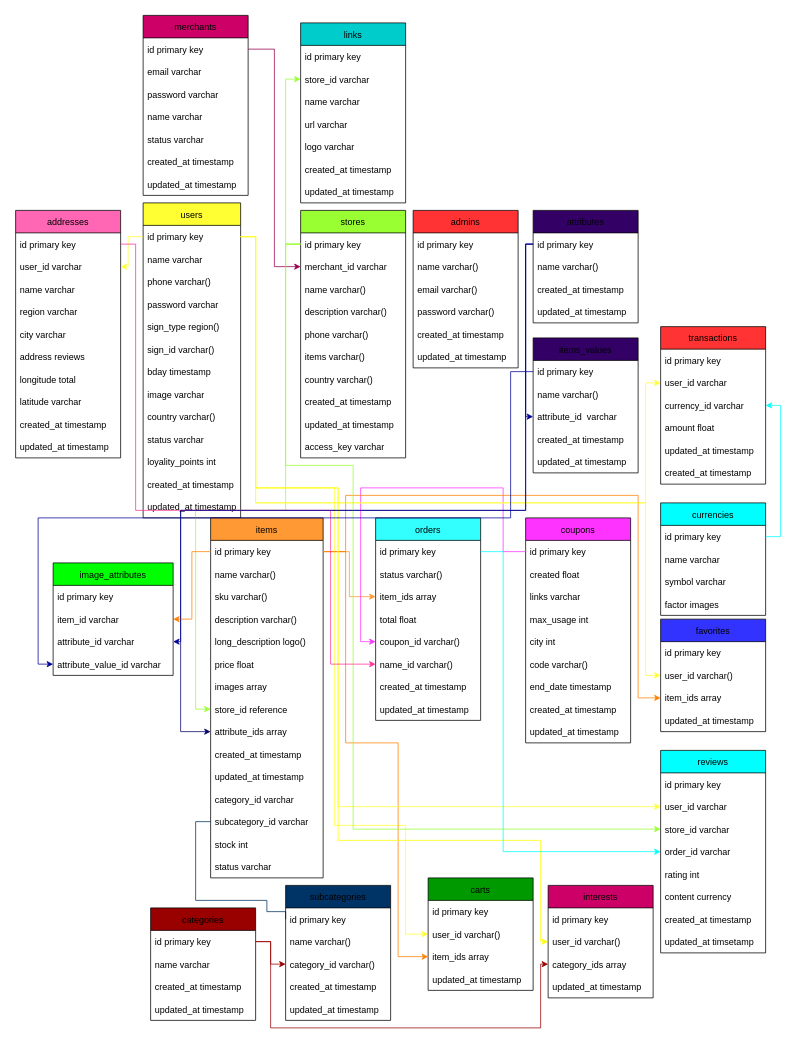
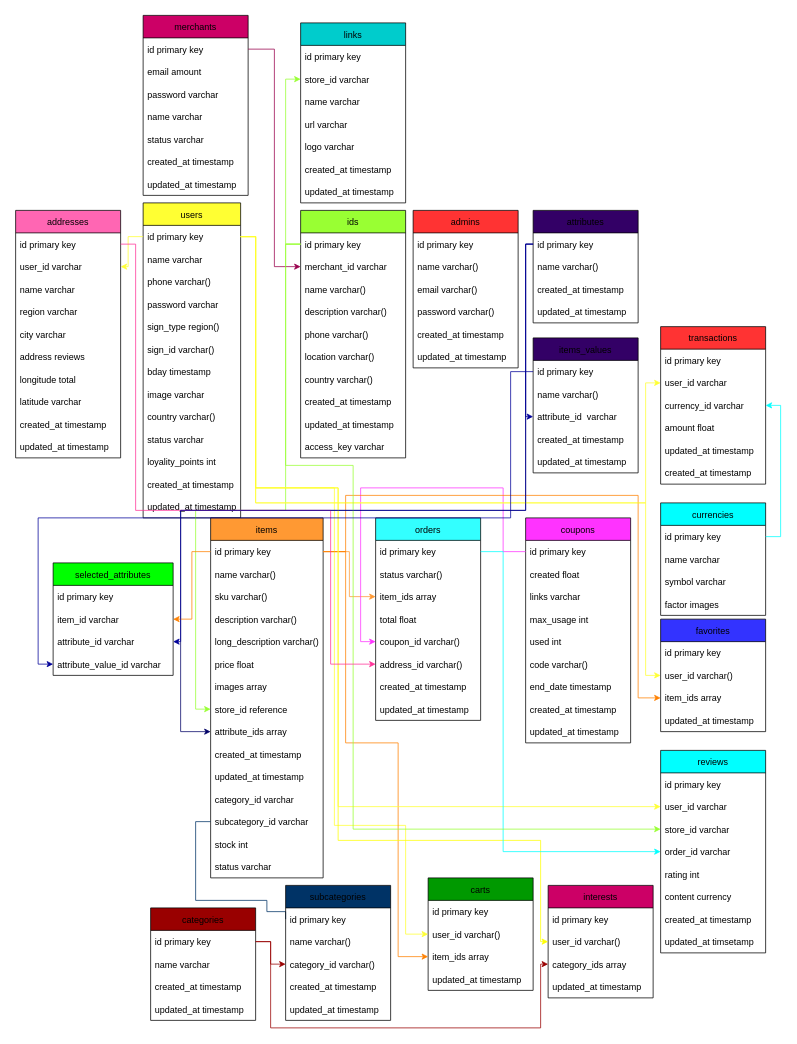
(176, 72) -> (174, 72)
(353, 222) -> (353, 222)
(340, 357) -> (346, 357)
(113, 575) -> (113, 575)
(267, 642) -> (275, 642)
(546, 642) -> (547, 642)
(420, 665) -> (428, 665)
